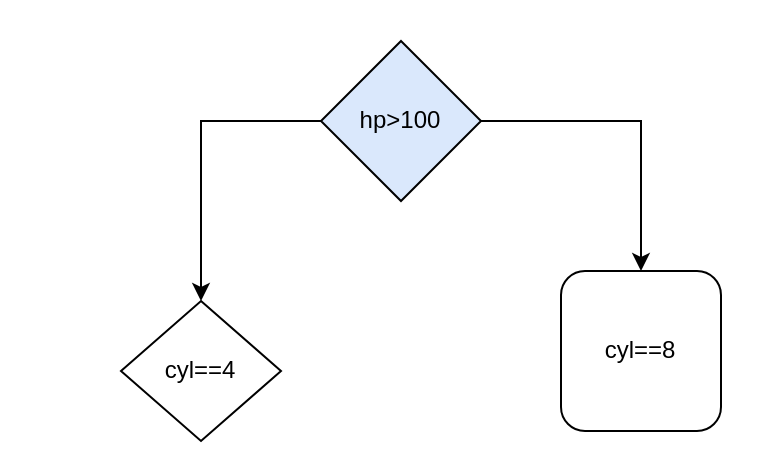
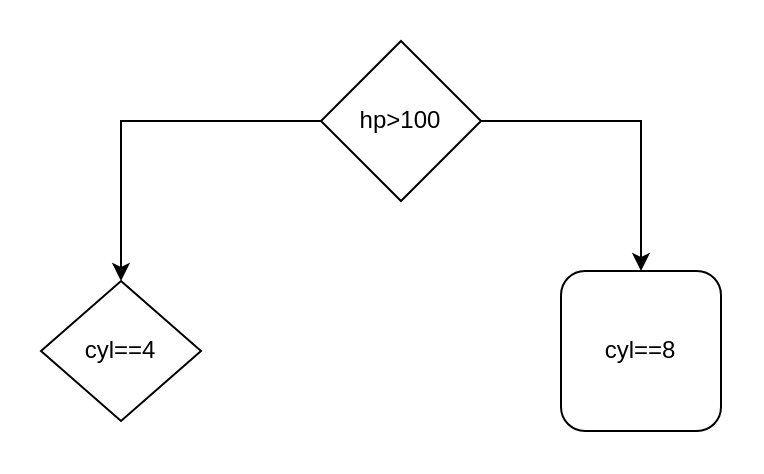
(401, 121) -> (401, 121)
(201, 371) -> (121, 351)
